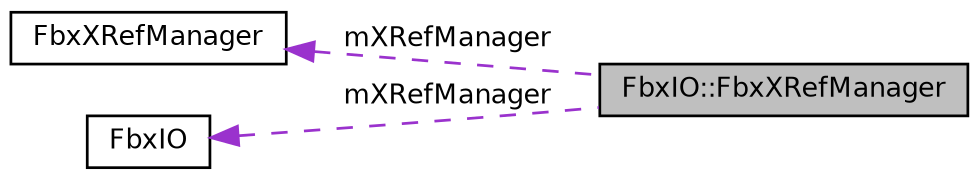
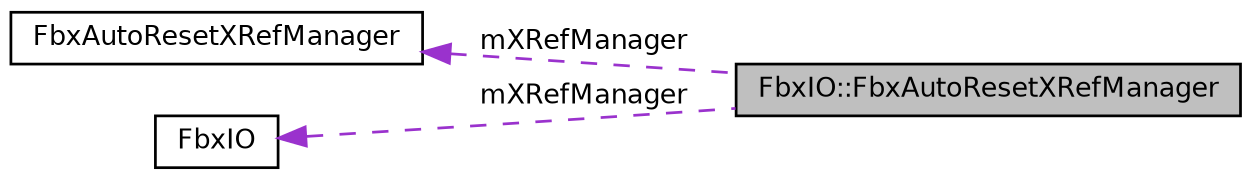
(149, 38) -> (217, 38)
(784, 90) -> (988, 90)
